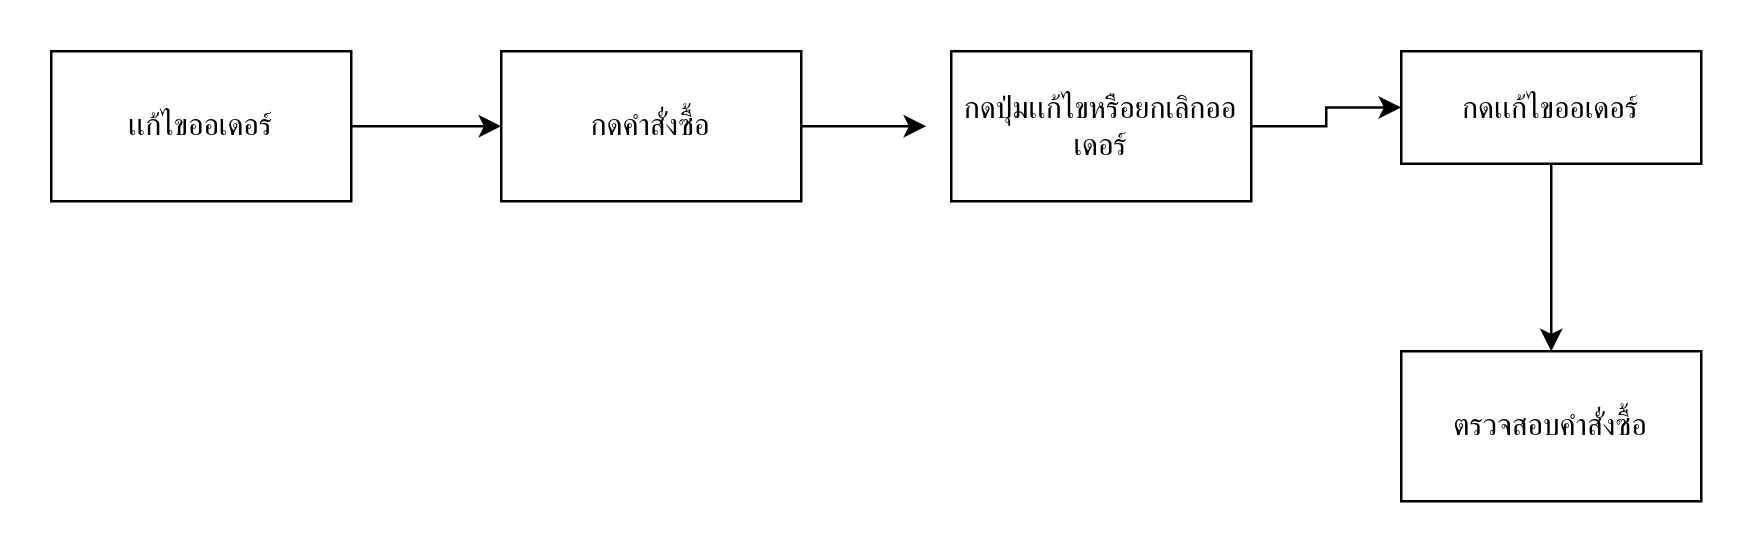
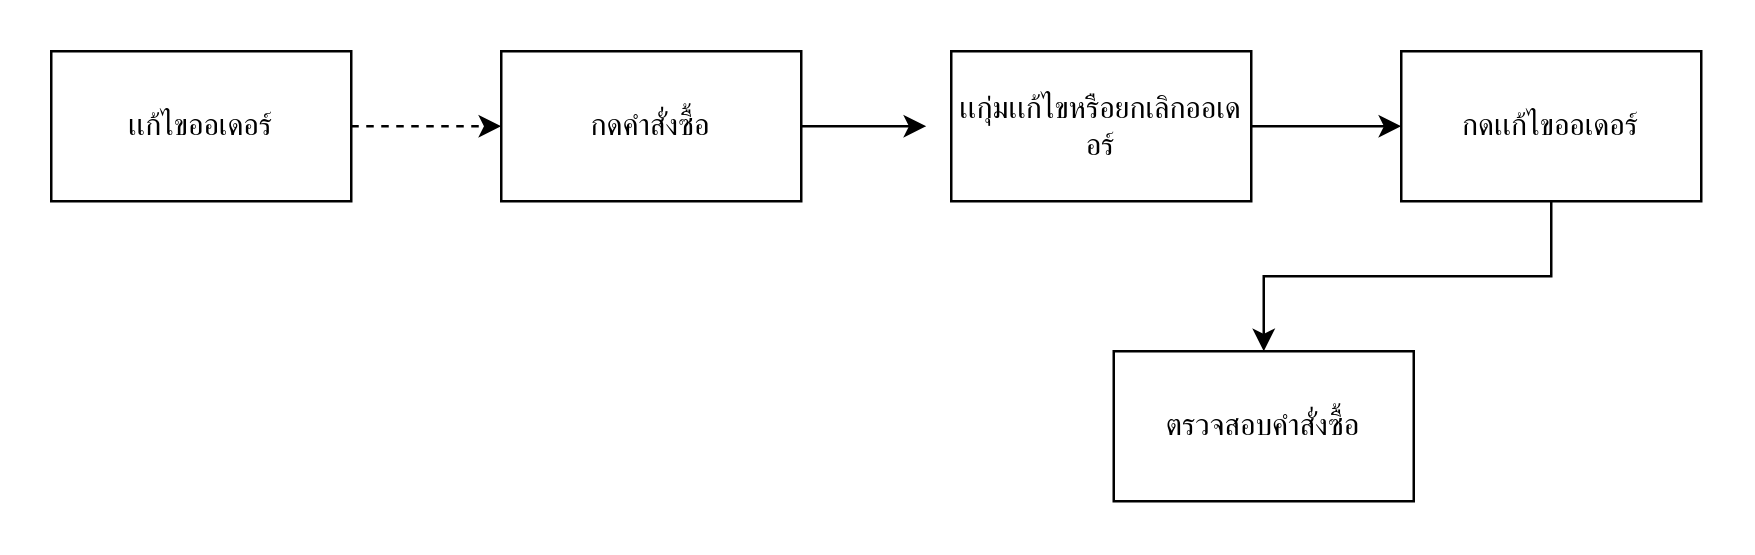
(1551, 108) -> (1551, 126)
(421, 126) -> (421, 126)
(1101, 126) -> (1101, 126)
(1551, 426) -> (1264, 426)
